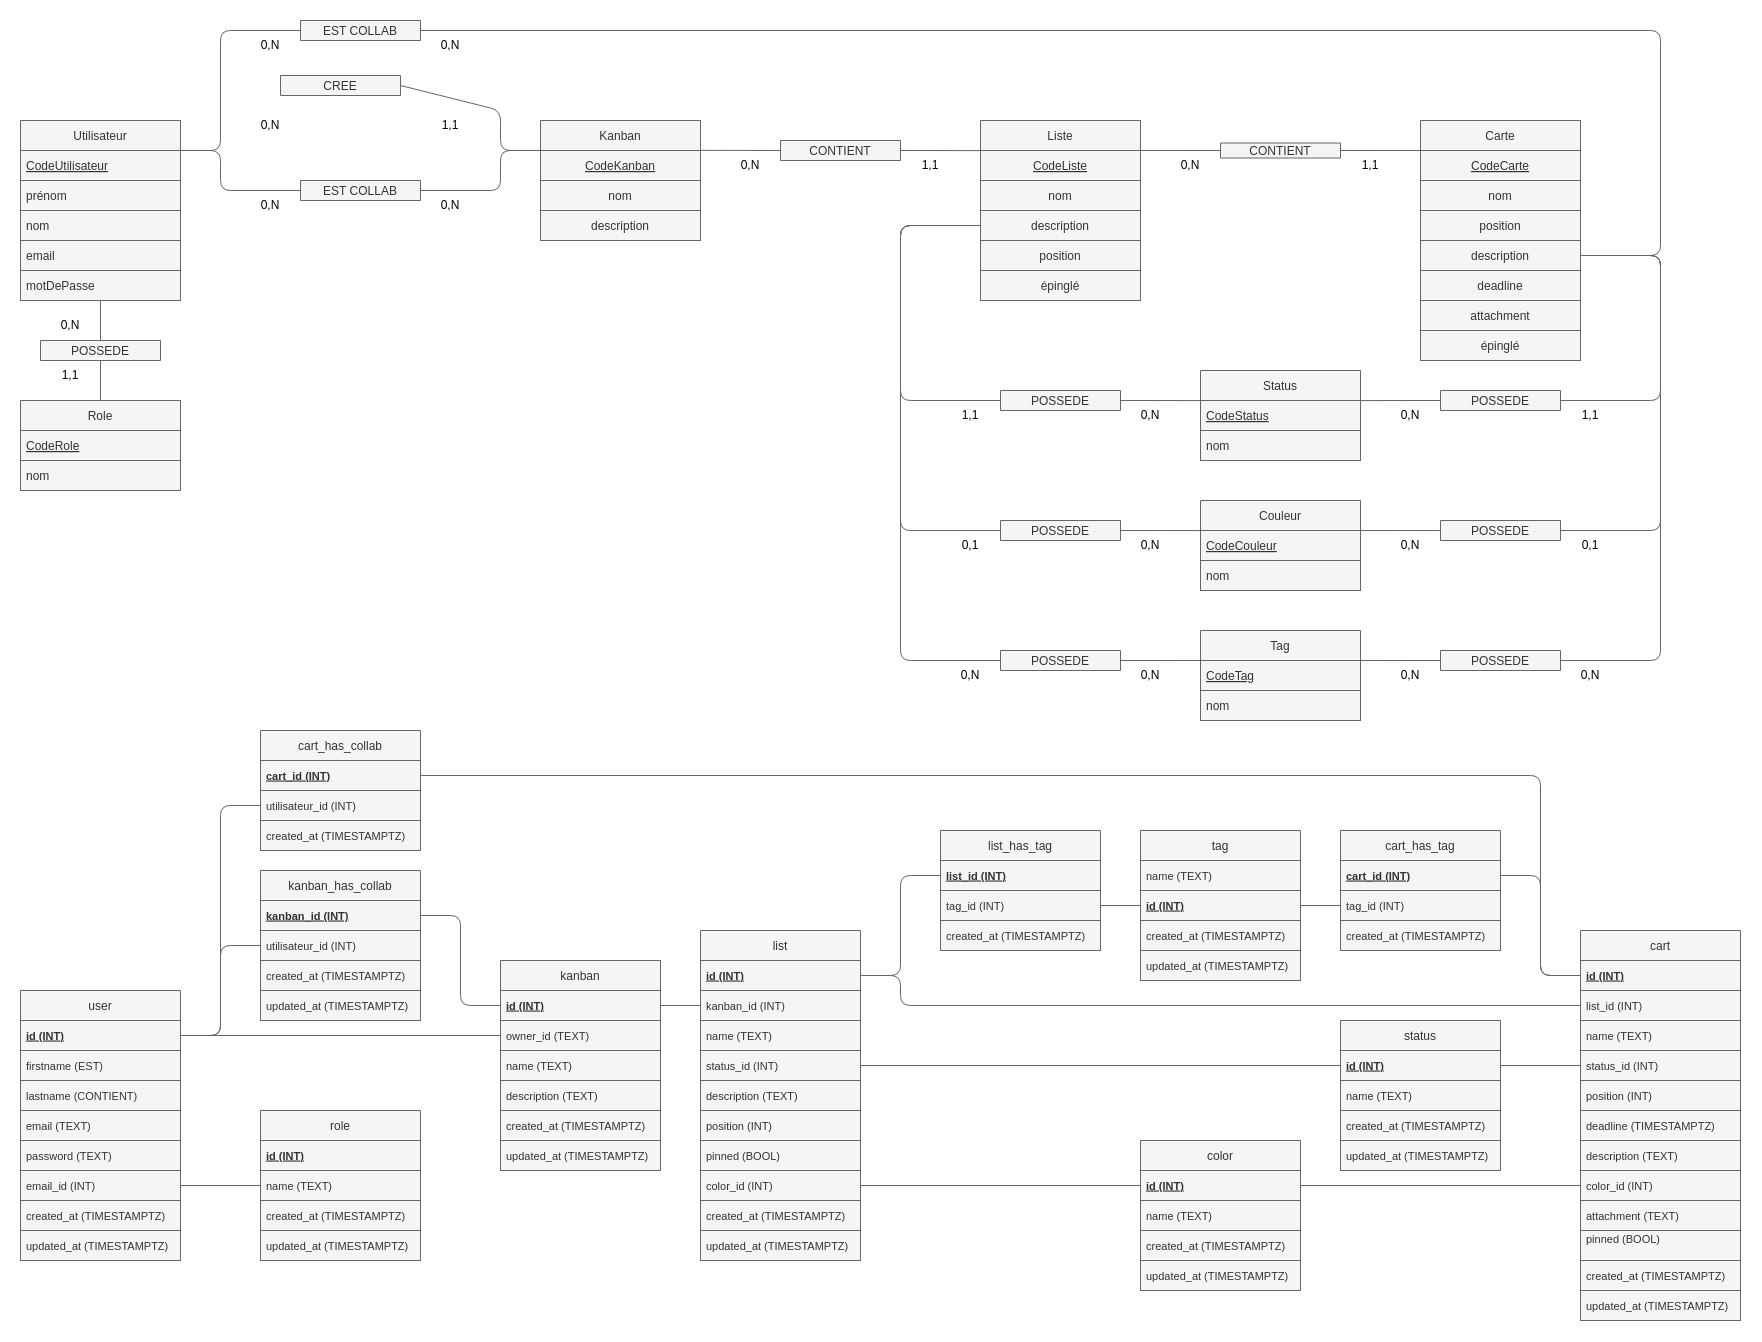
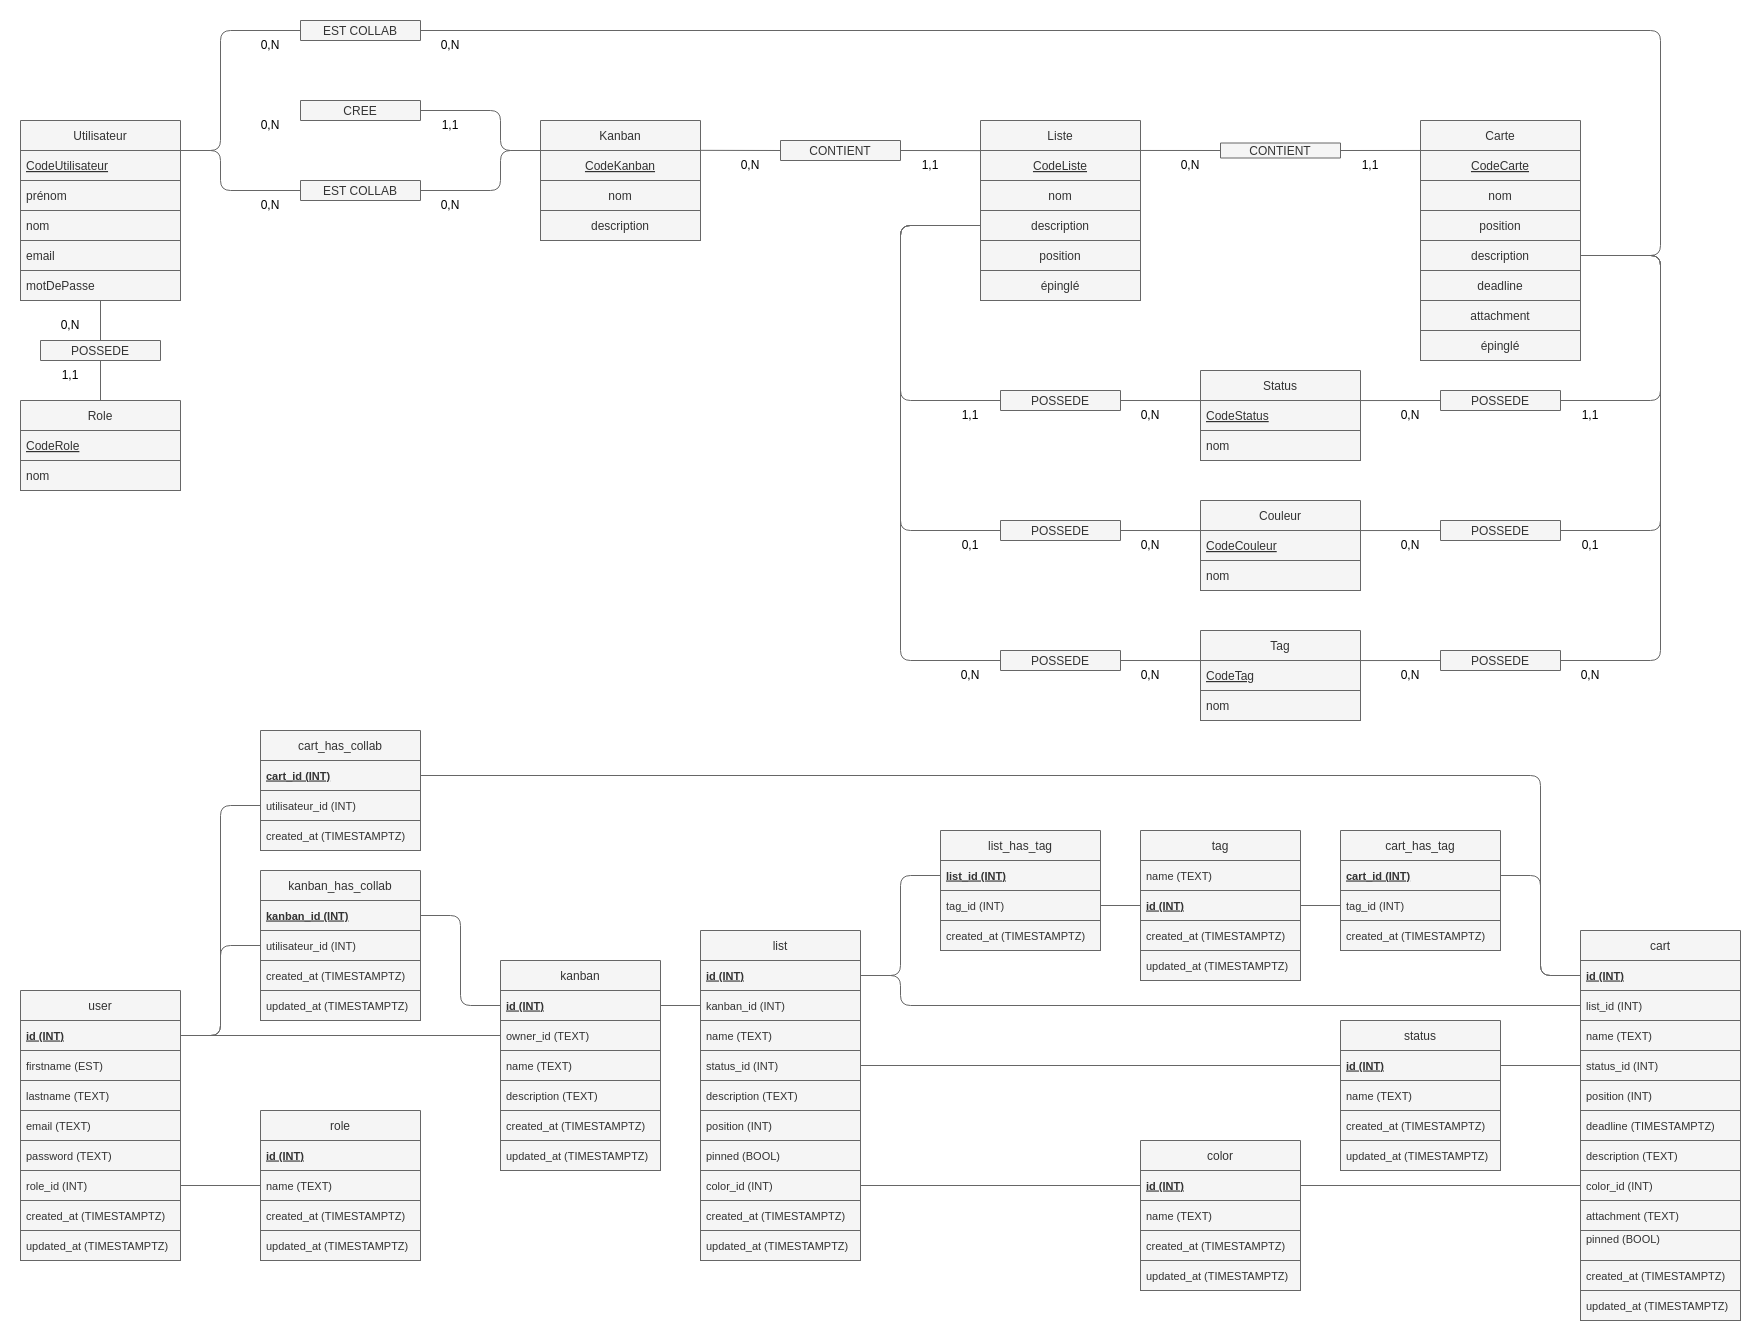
(341, 86) -> (361, 111)
(83, 1096) -> (71, 1096)
(63, 1186) -> (62, 1186)
